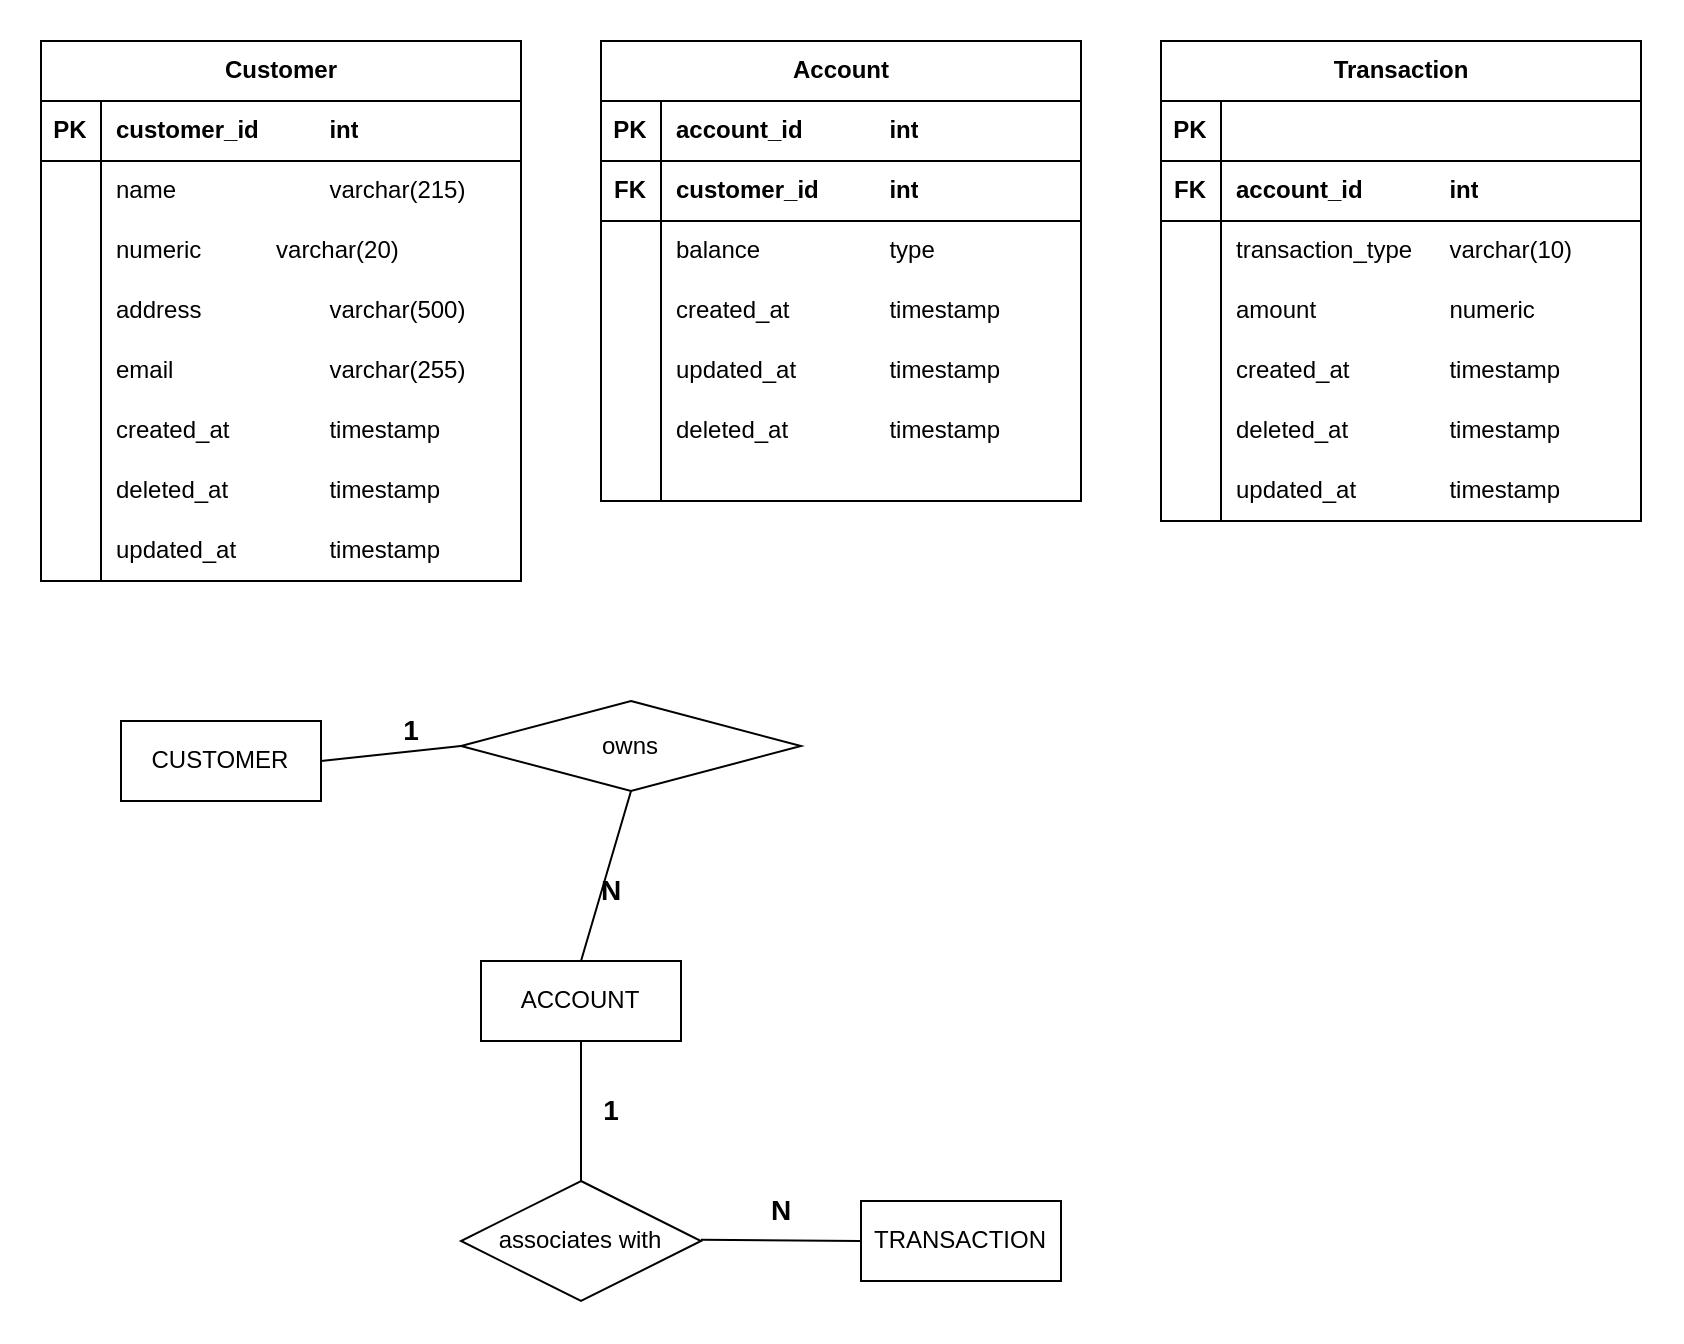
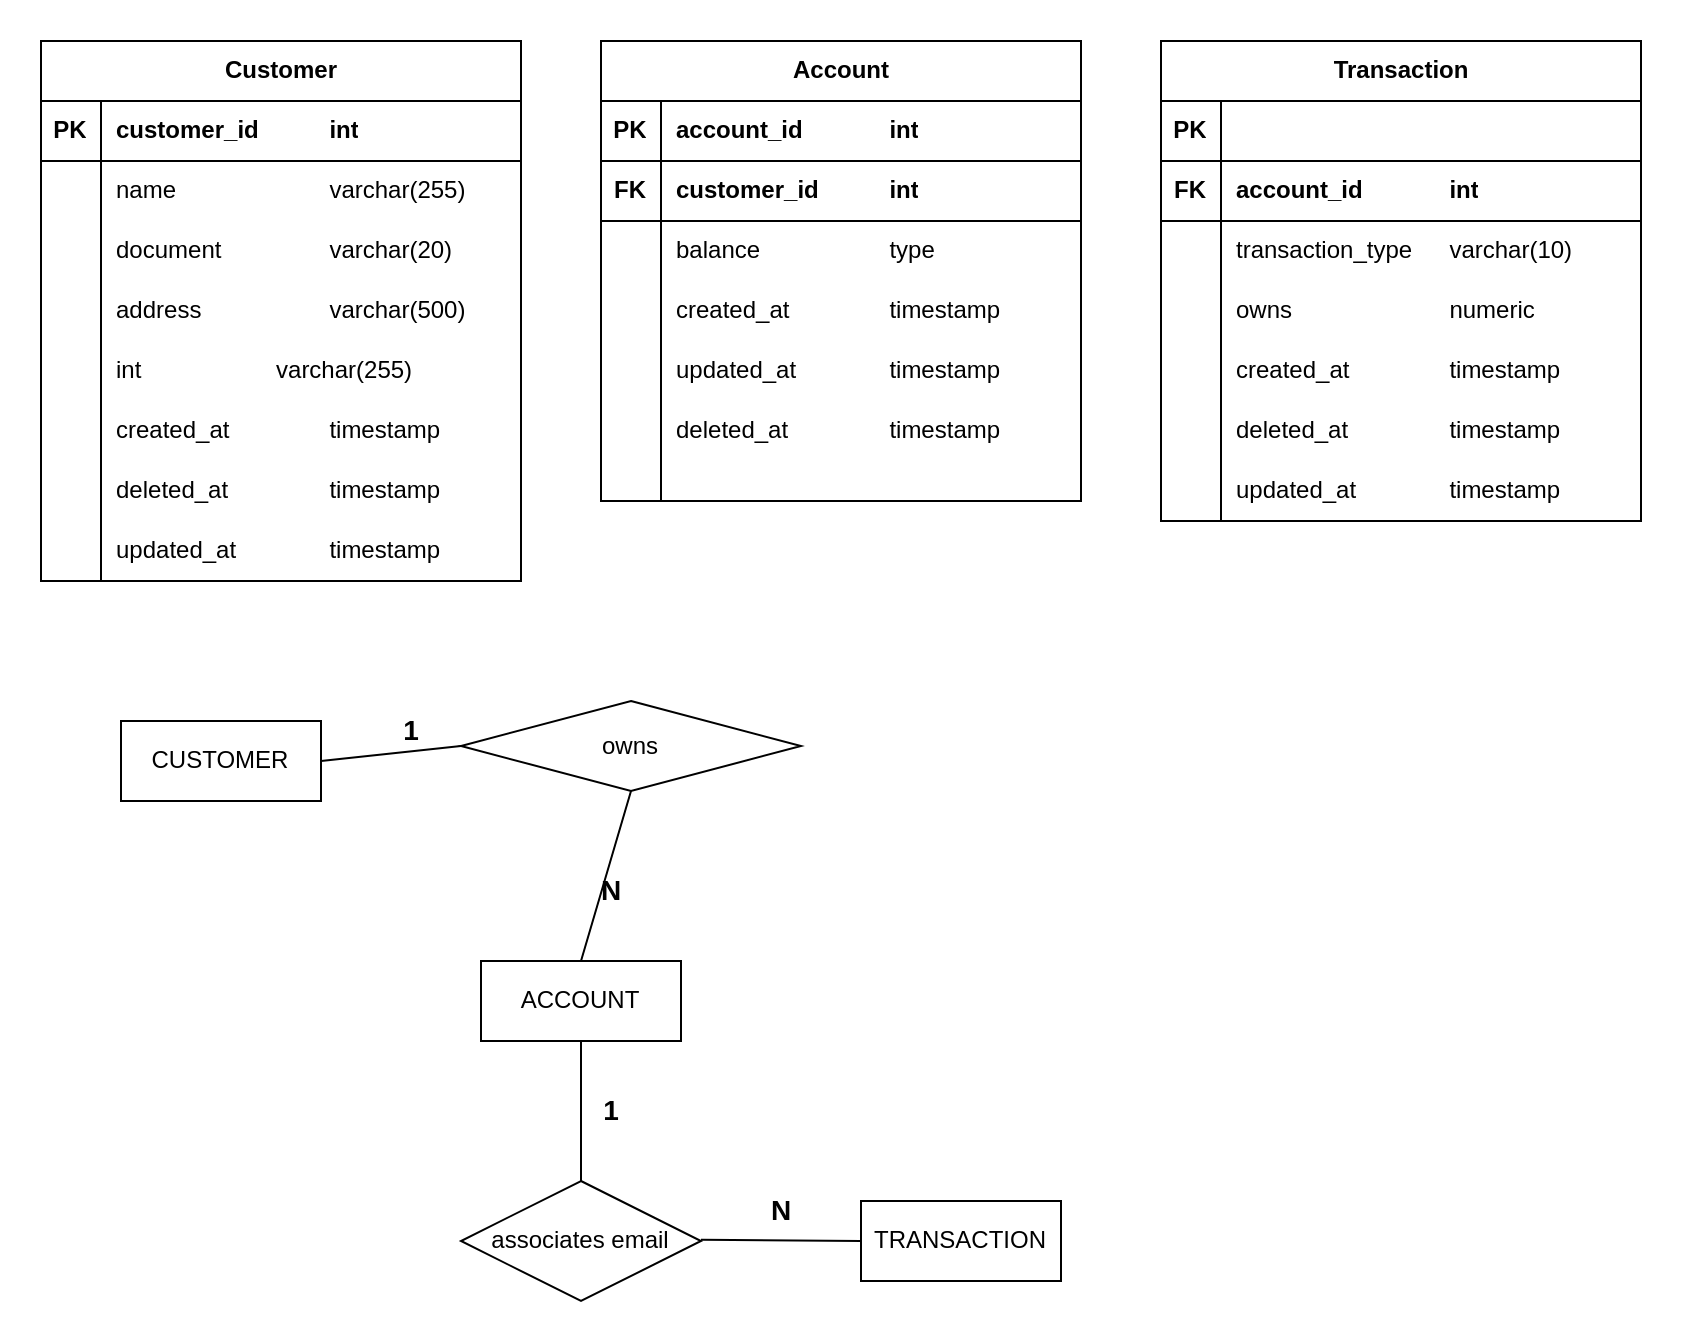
(245, 191) -> (245, 191)
(295, 251) -> (305, 251)
(1341, 311) -> (1328, 311)
(245, 371) -> (235, 371)
(581, 1241) -> (581, 1241)
